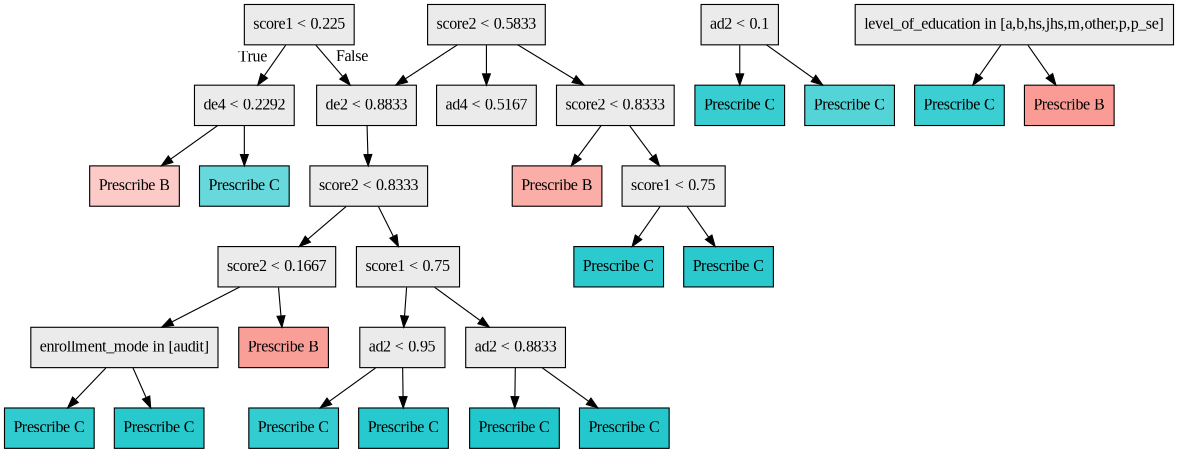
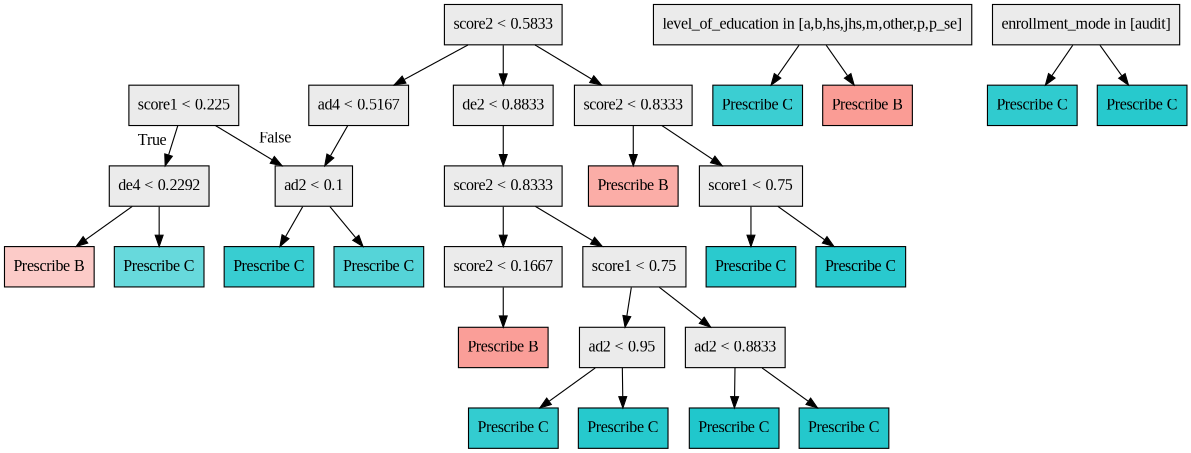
(329, 61) -> (244, 143)
none -> (339, 141)
(206, 304) -> none
